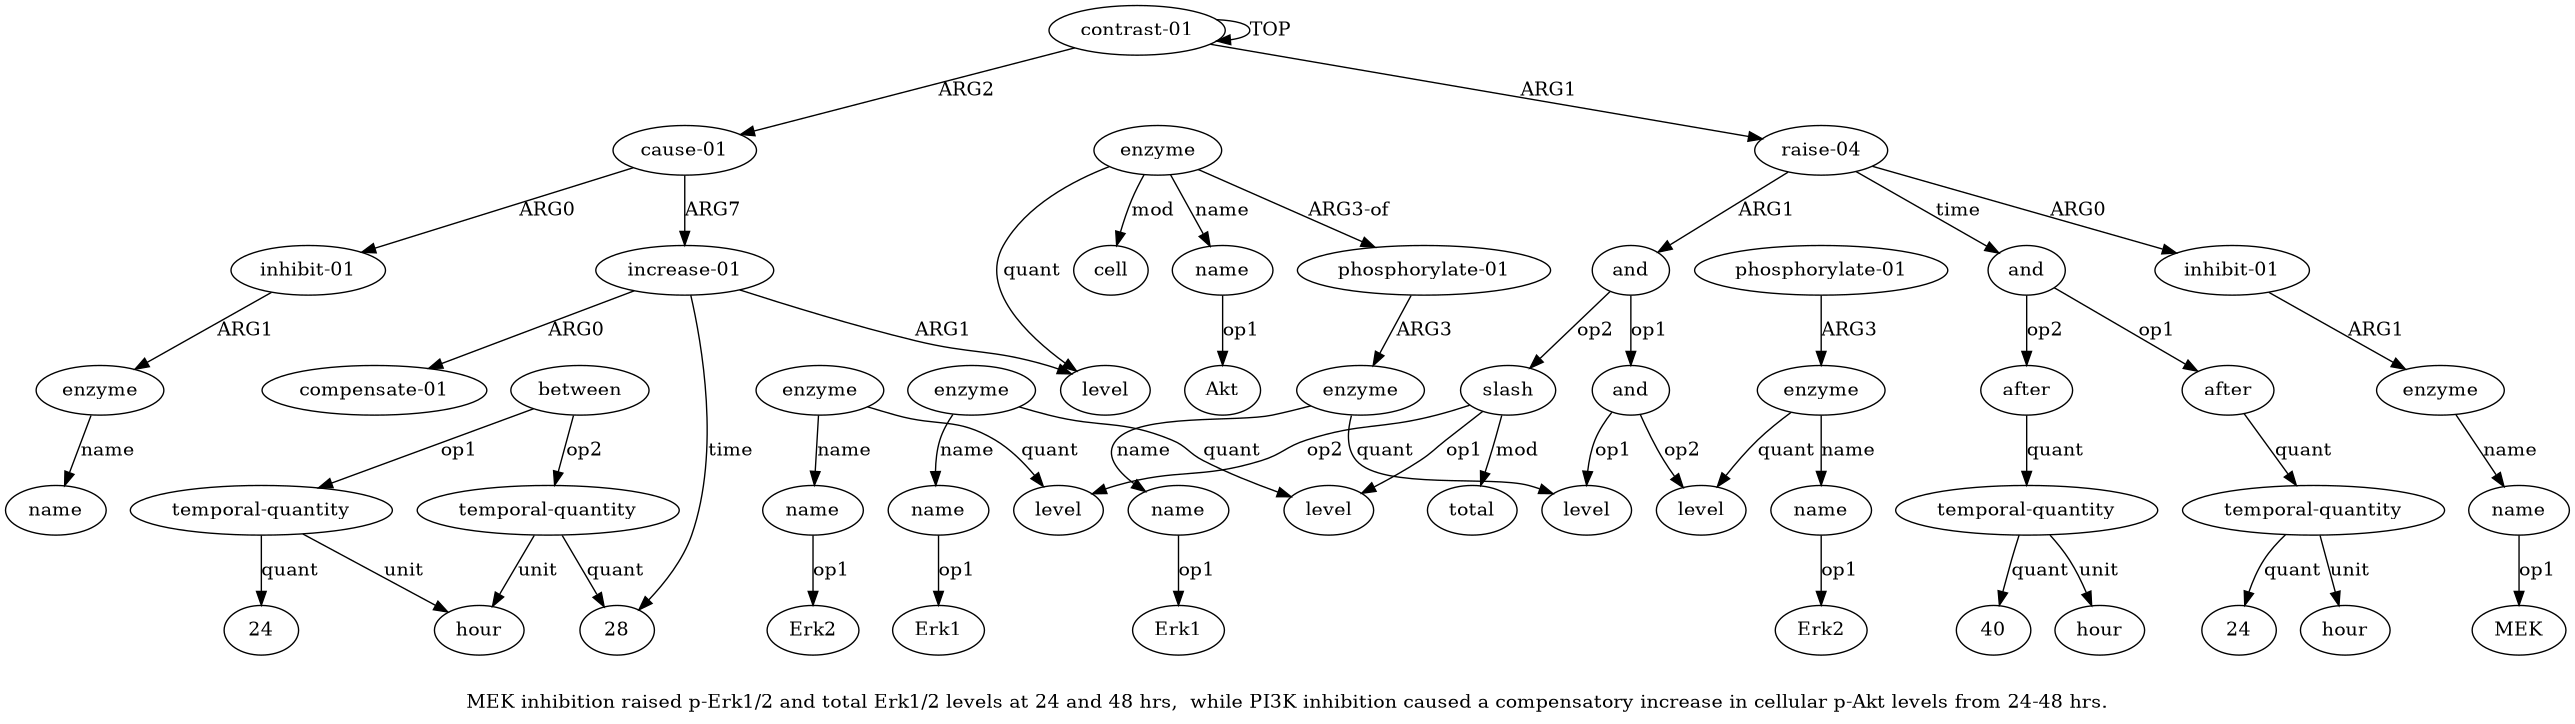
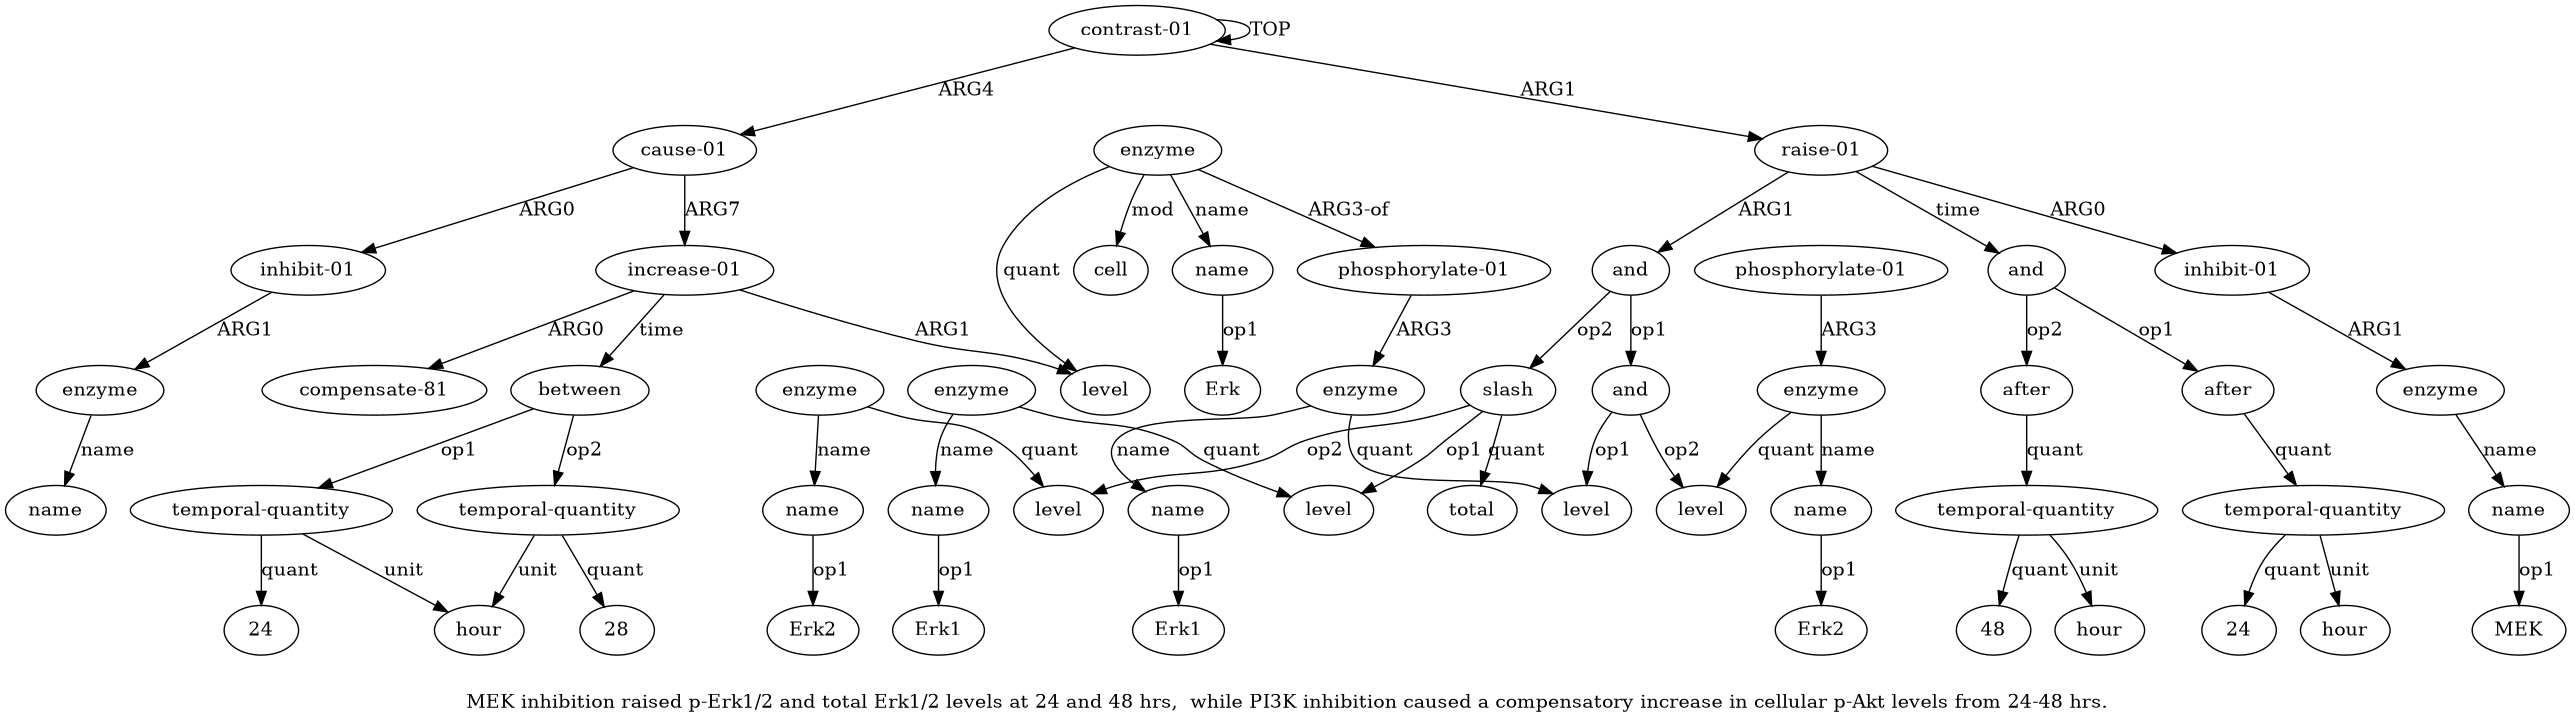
(967, 90) -> (967, 90)
(1821, 150) -> (1821, 150)
(374, 390) -> (374, 390)
(1223, 390) -> (1223, 390)
(1517, 450) -> (1517, 450)
(706, 454) -> (637, 325)
(1994, 630) -> (1994, 630)
